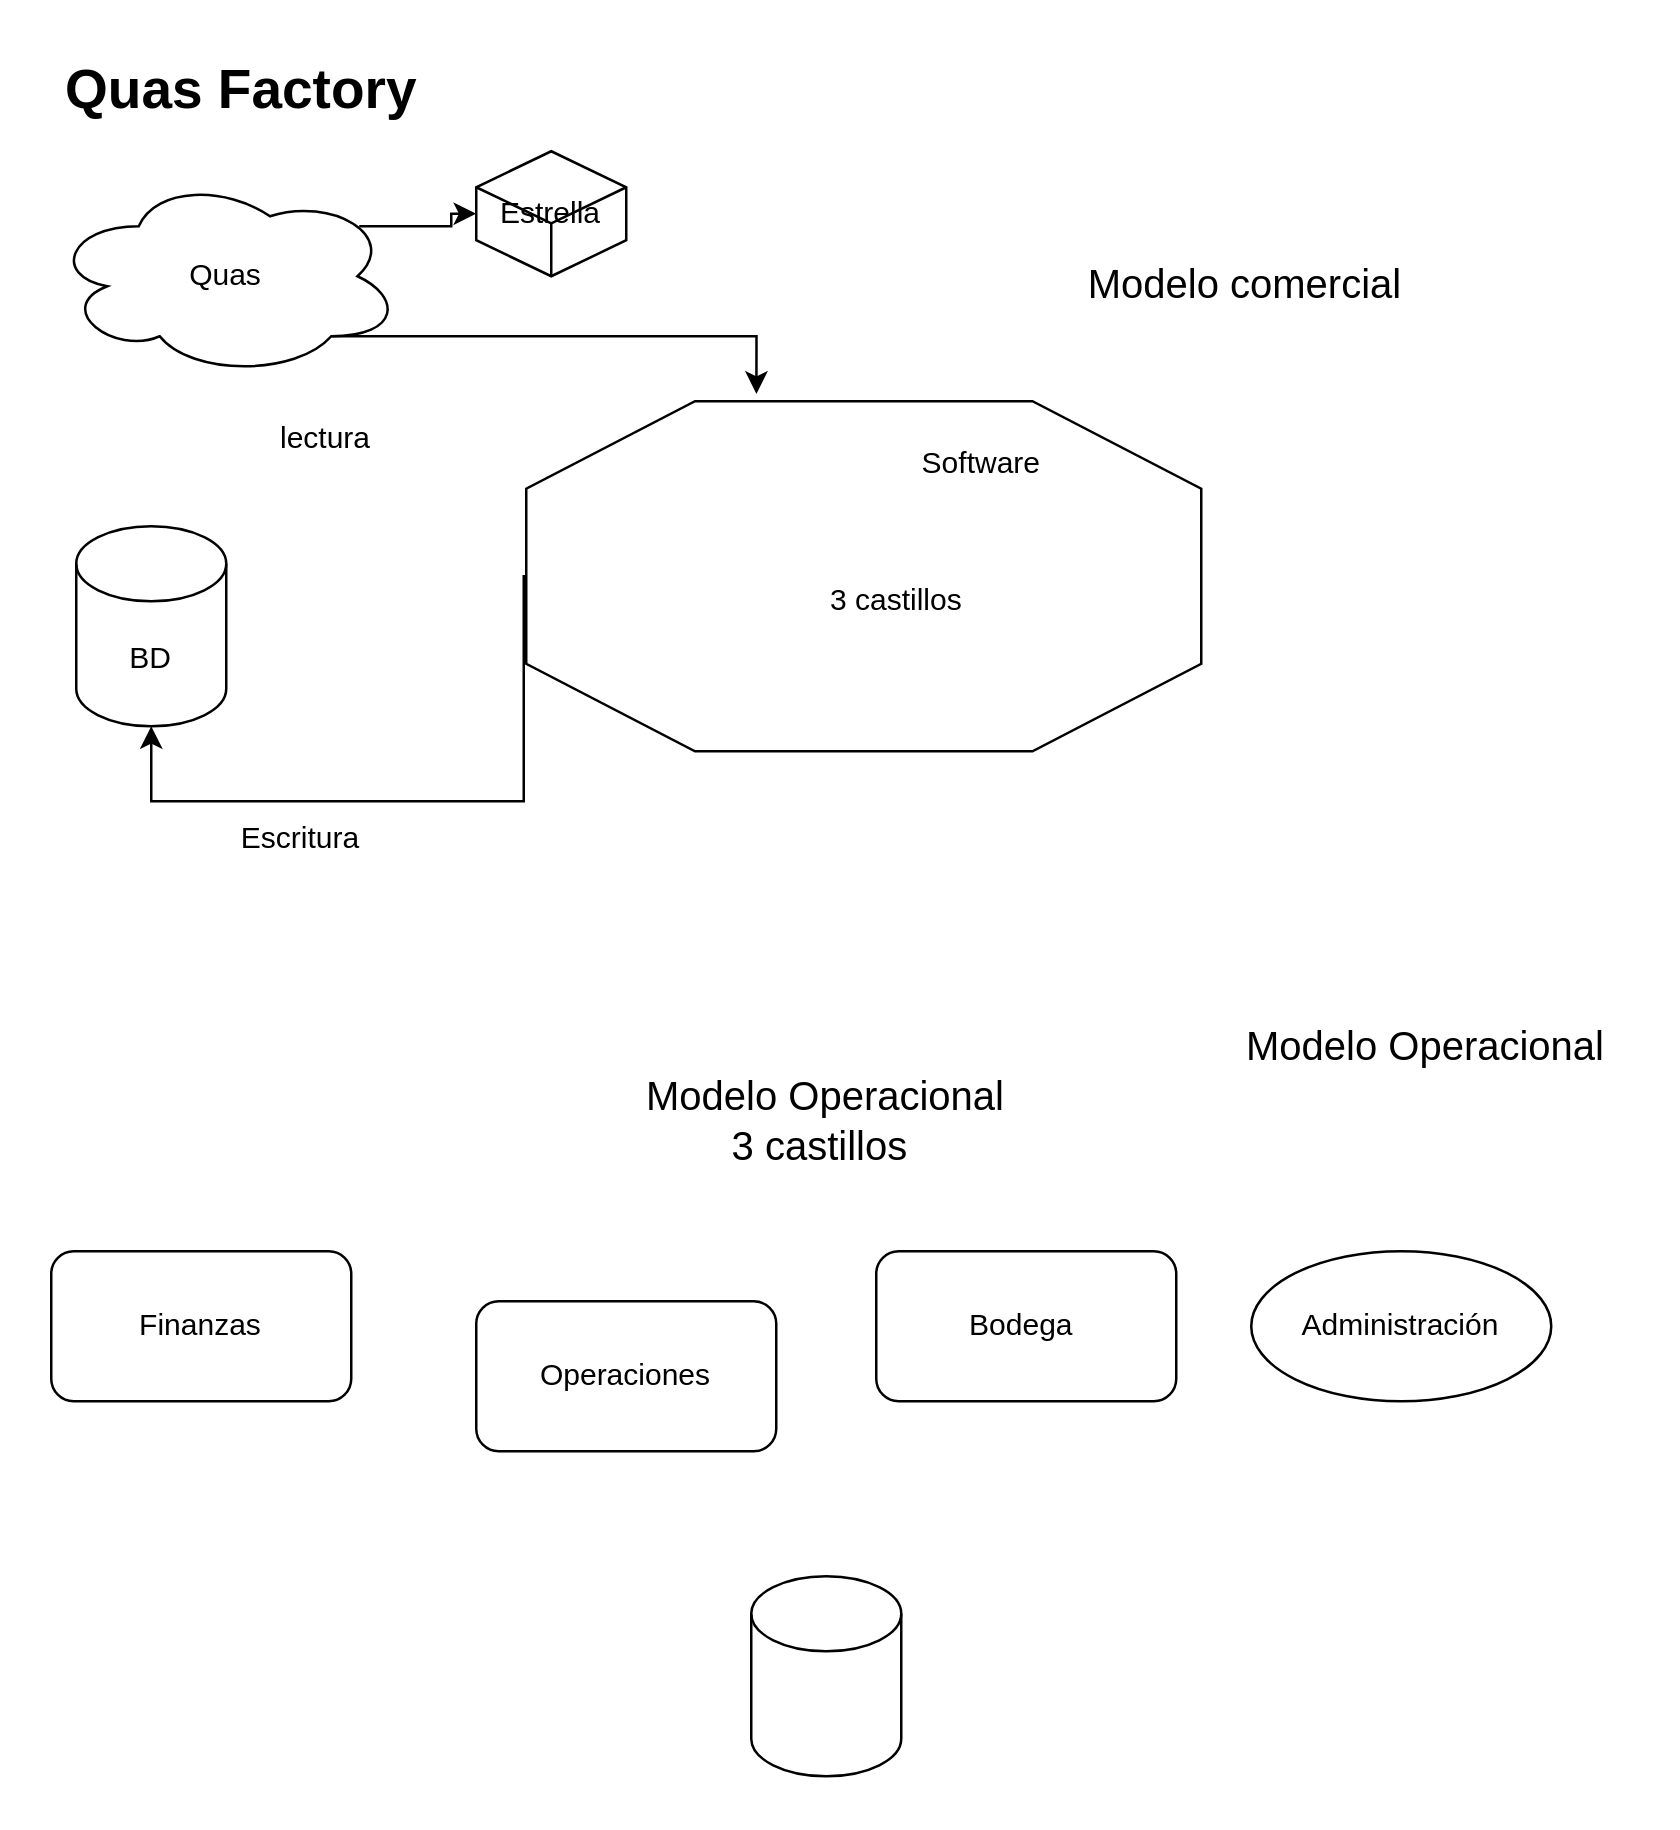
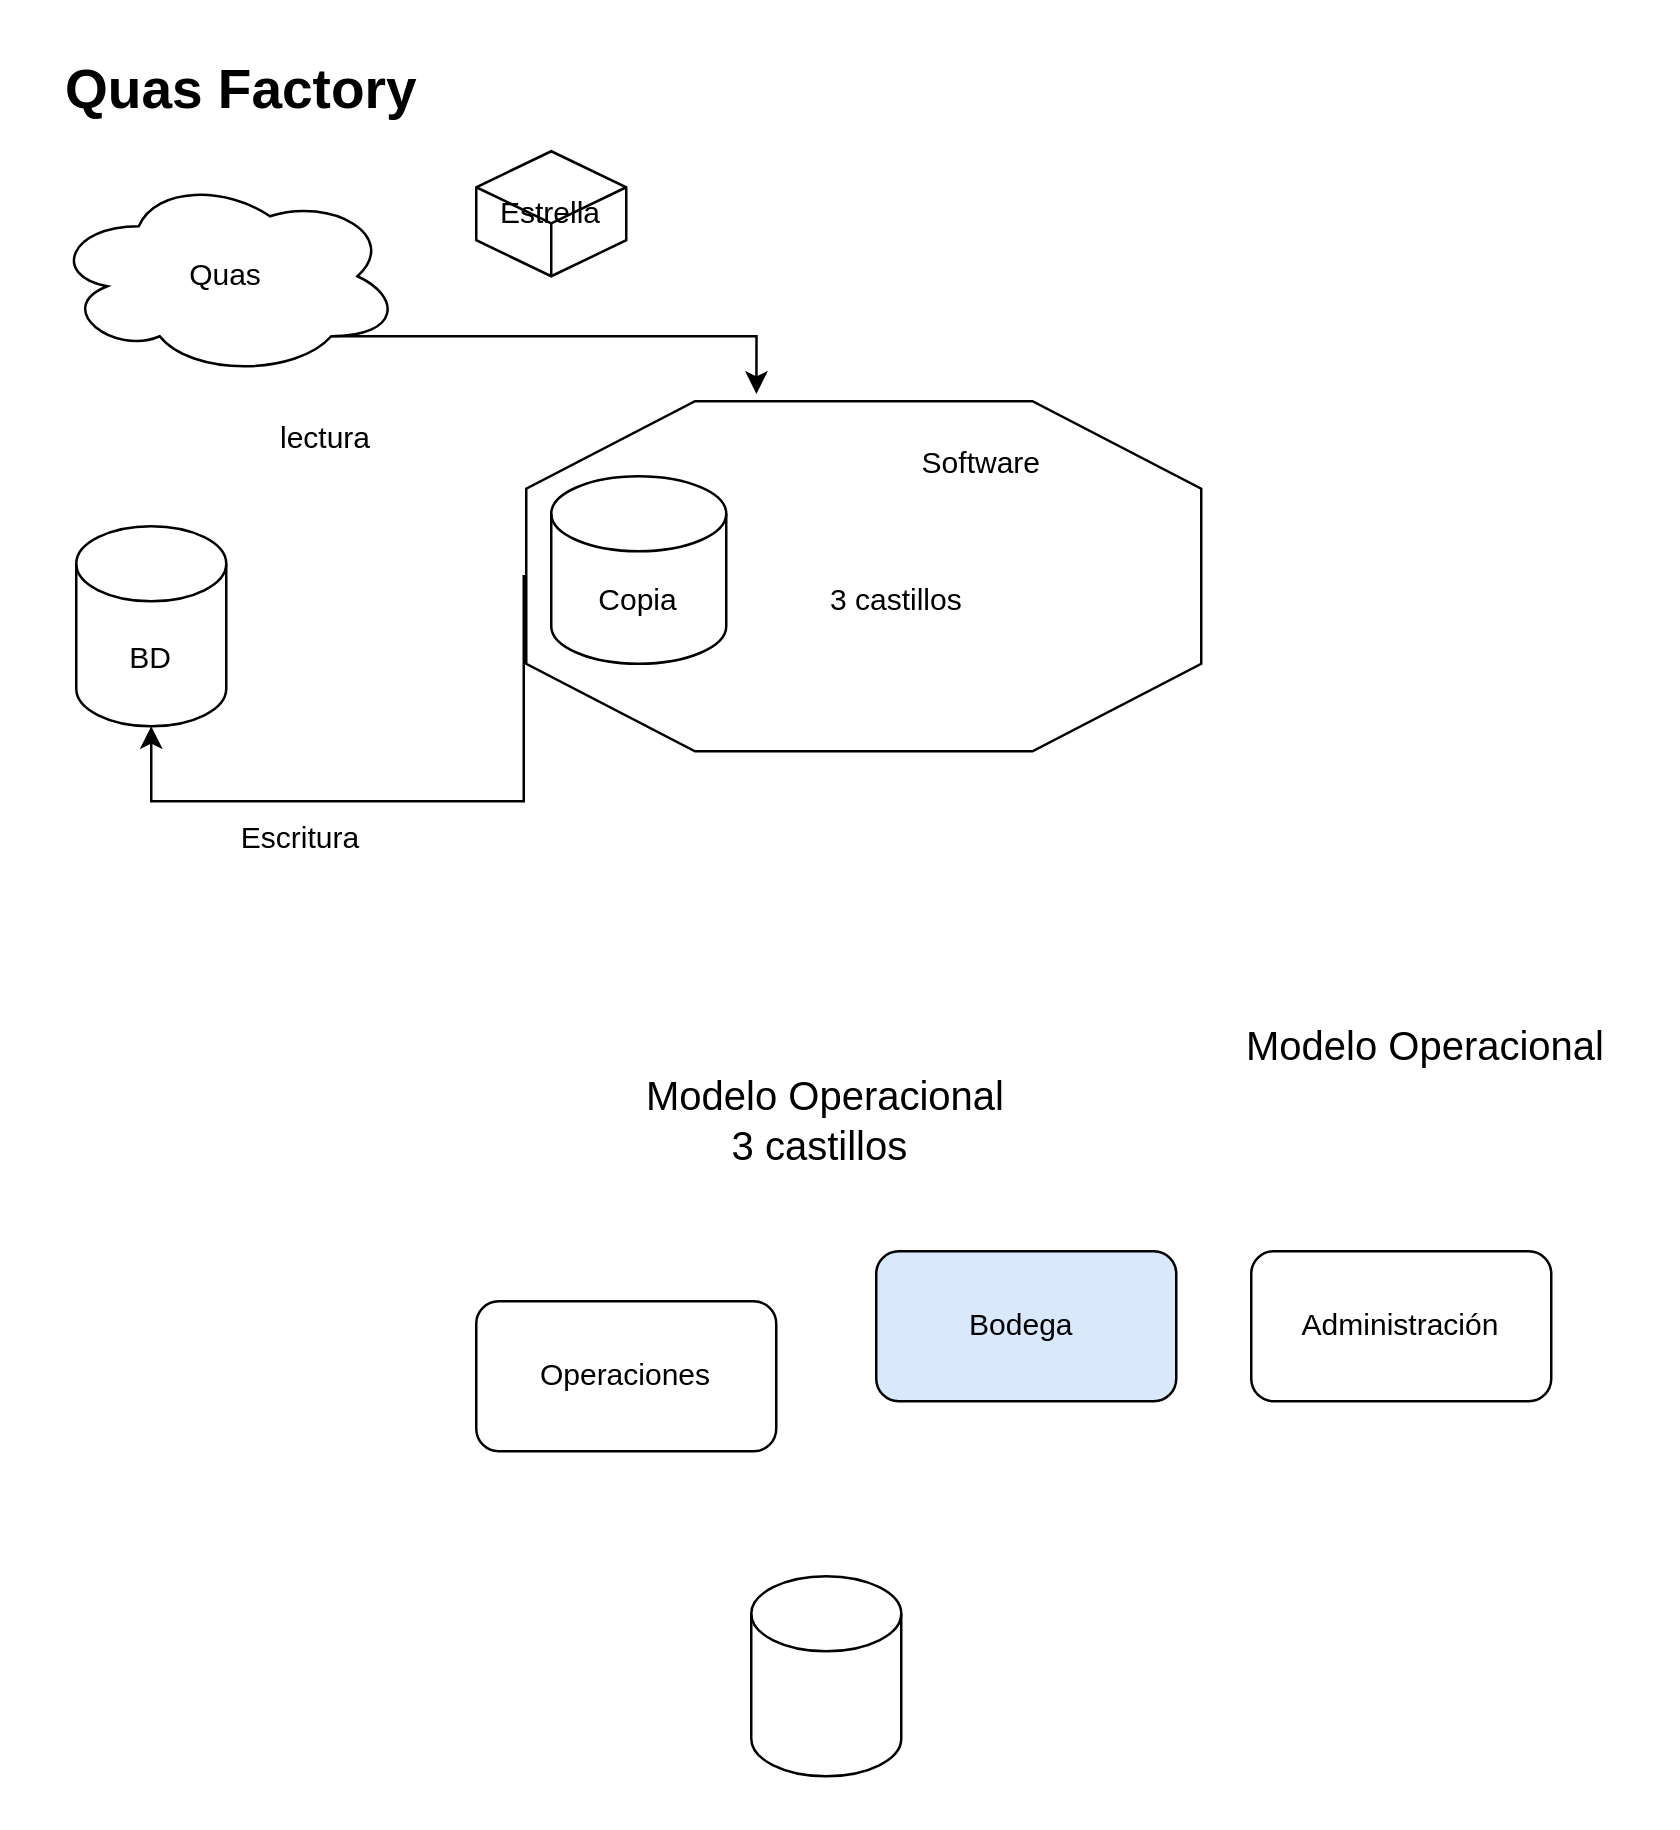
(415, 226) -> none
(1251, 283) -> none
none -> (639, 570)
(201, 1326) -> none
(1026, 1326) -> (1026, 1326)
(1401, 1326) -> (1401, 1326)
